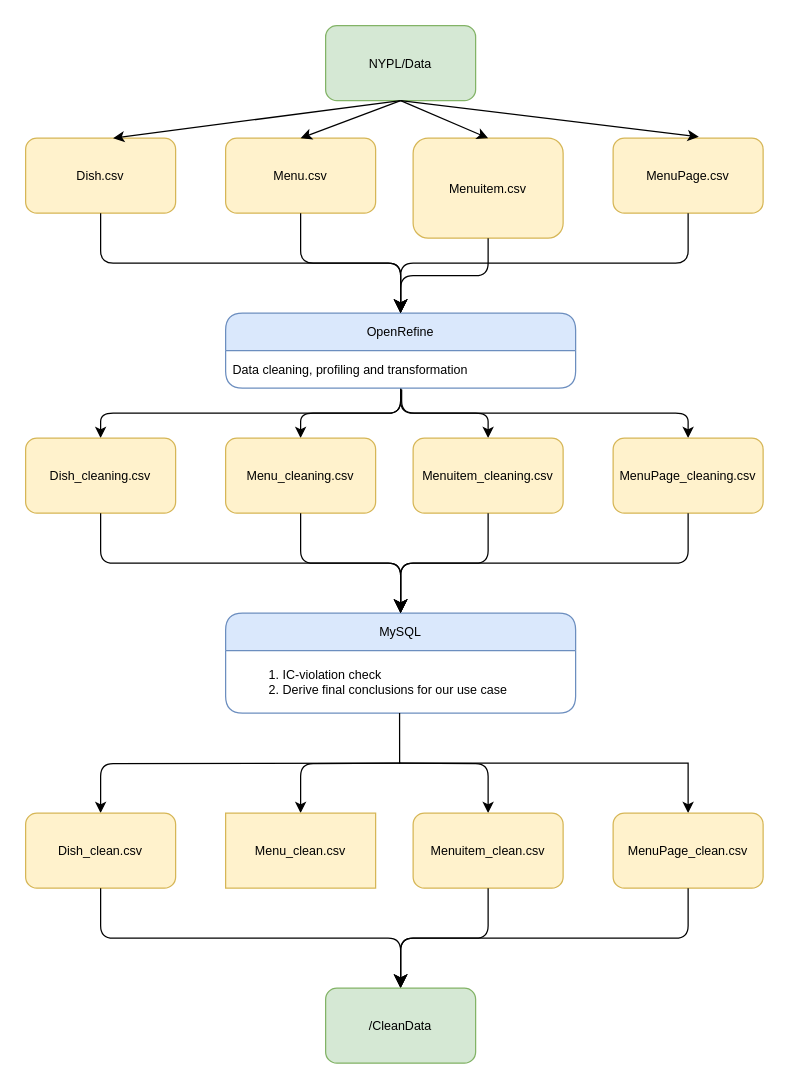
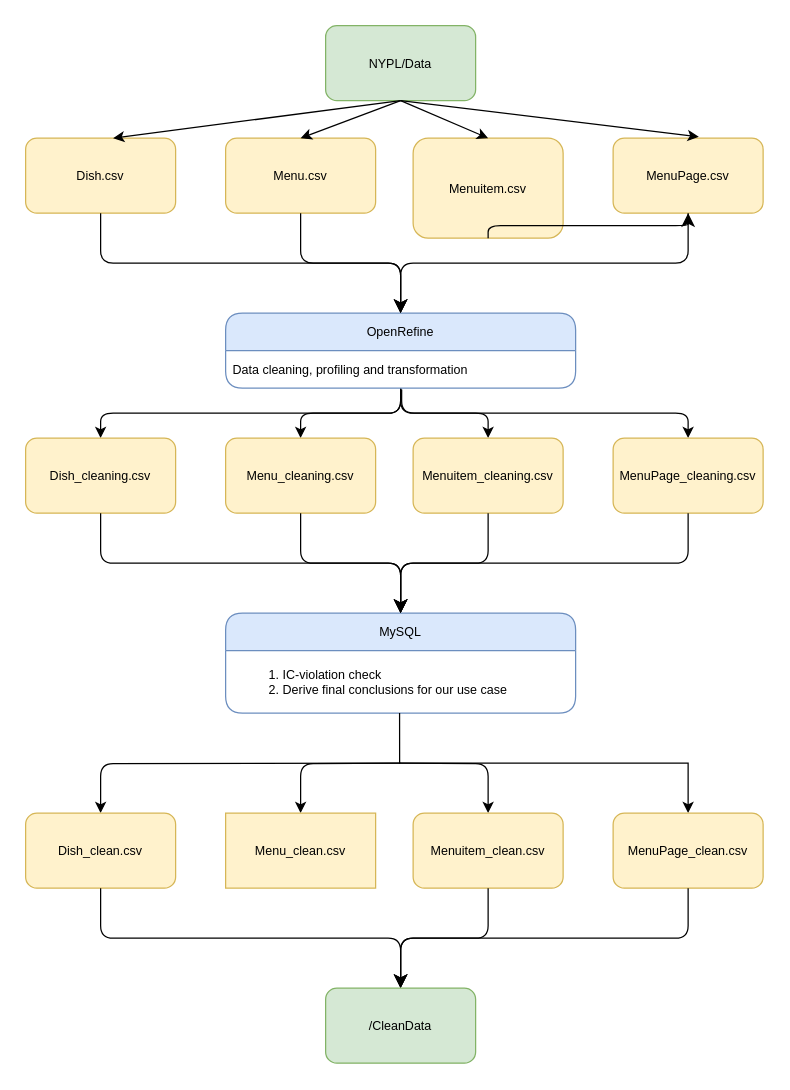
(461, 276) -> (583, 226)
